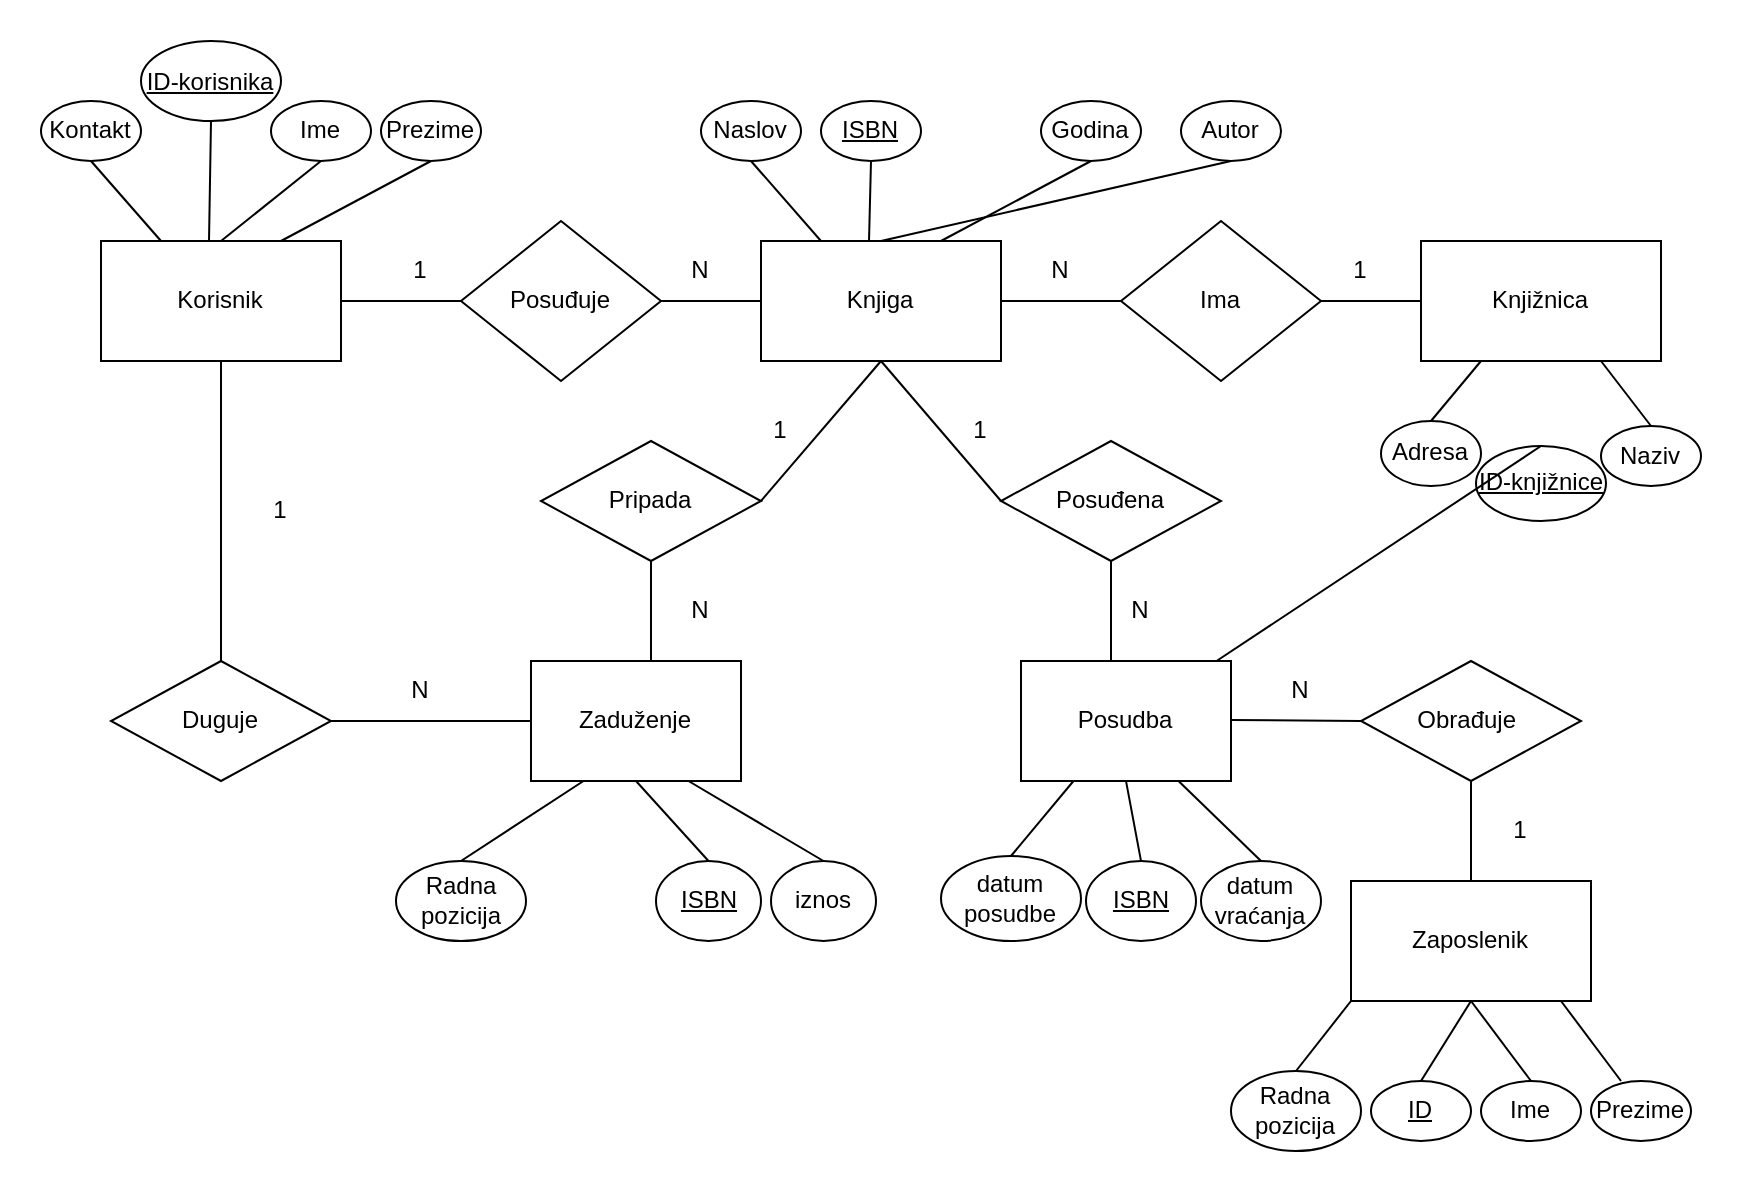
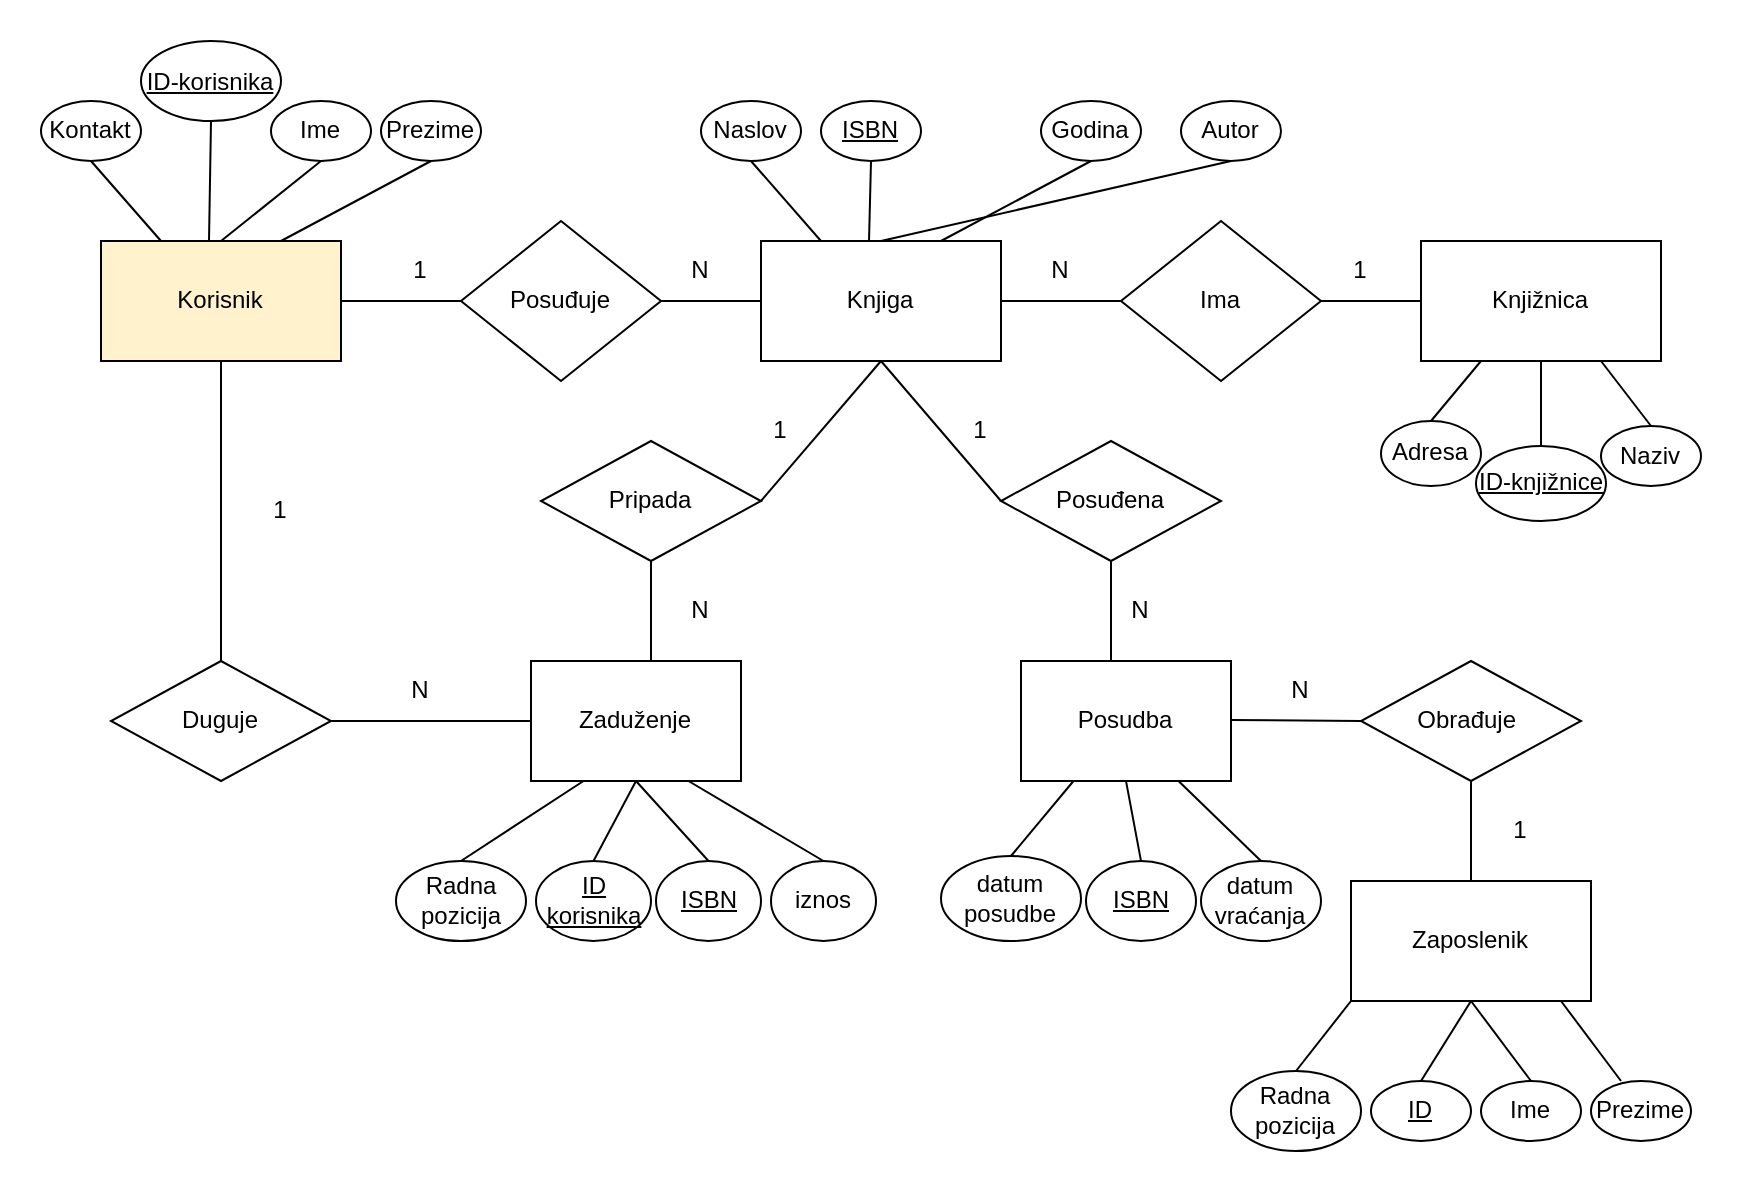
(221, 301) -> (221, 301)
(1379, 553) -> (1541, 404)
none -> (614, 823)
none -> (594, 901)
